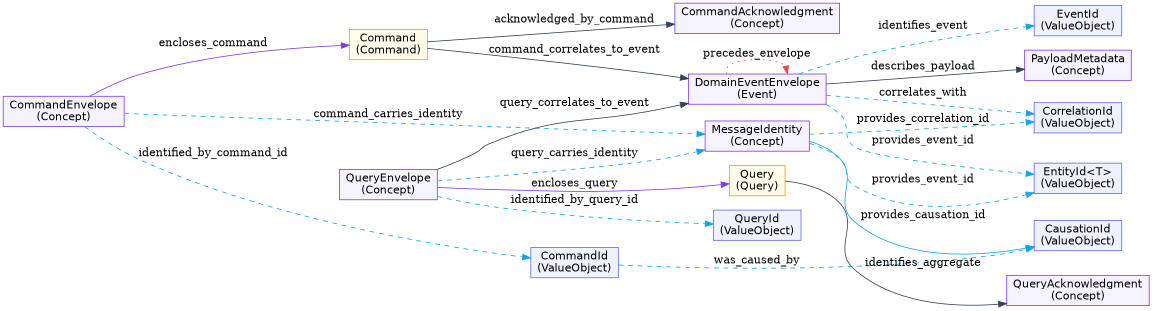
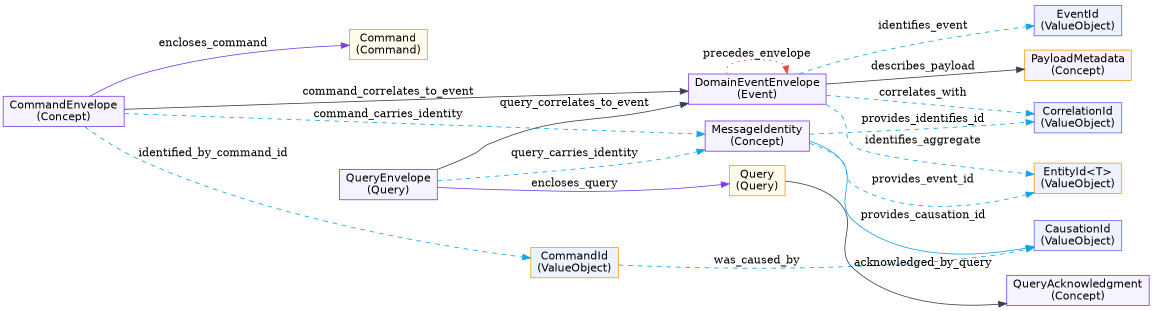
(757, 18) -> none
(554, 62) -> (402, 100)
(1078, 65) -> (1078, 65)
(923, 119) -> (923, 119)
(923, 140) -> (923, 140)
(1078, 178) -> (1078, 178)
(388, 185) -> (388, 185)
(757, 225) -> none
(575, 263) -> (575, 263)
(923, 263) -> (923, 263)
